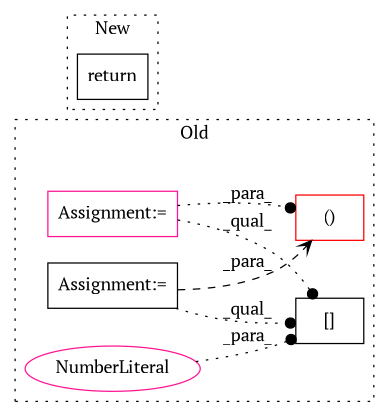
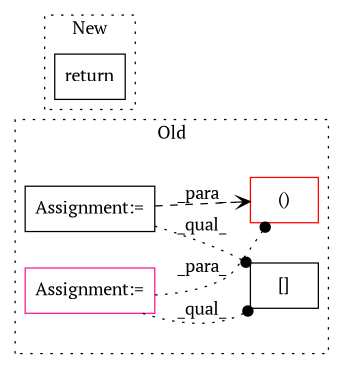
(113, 369) -> none
